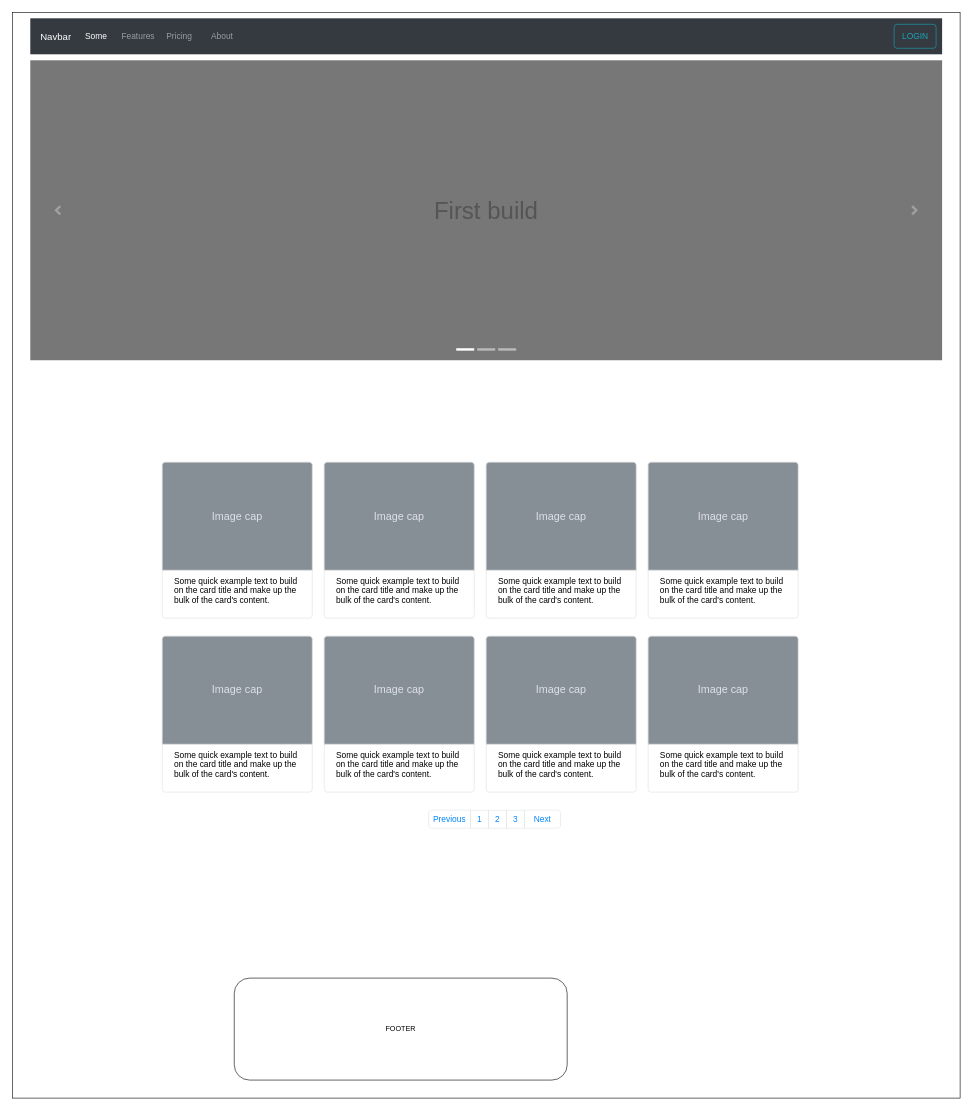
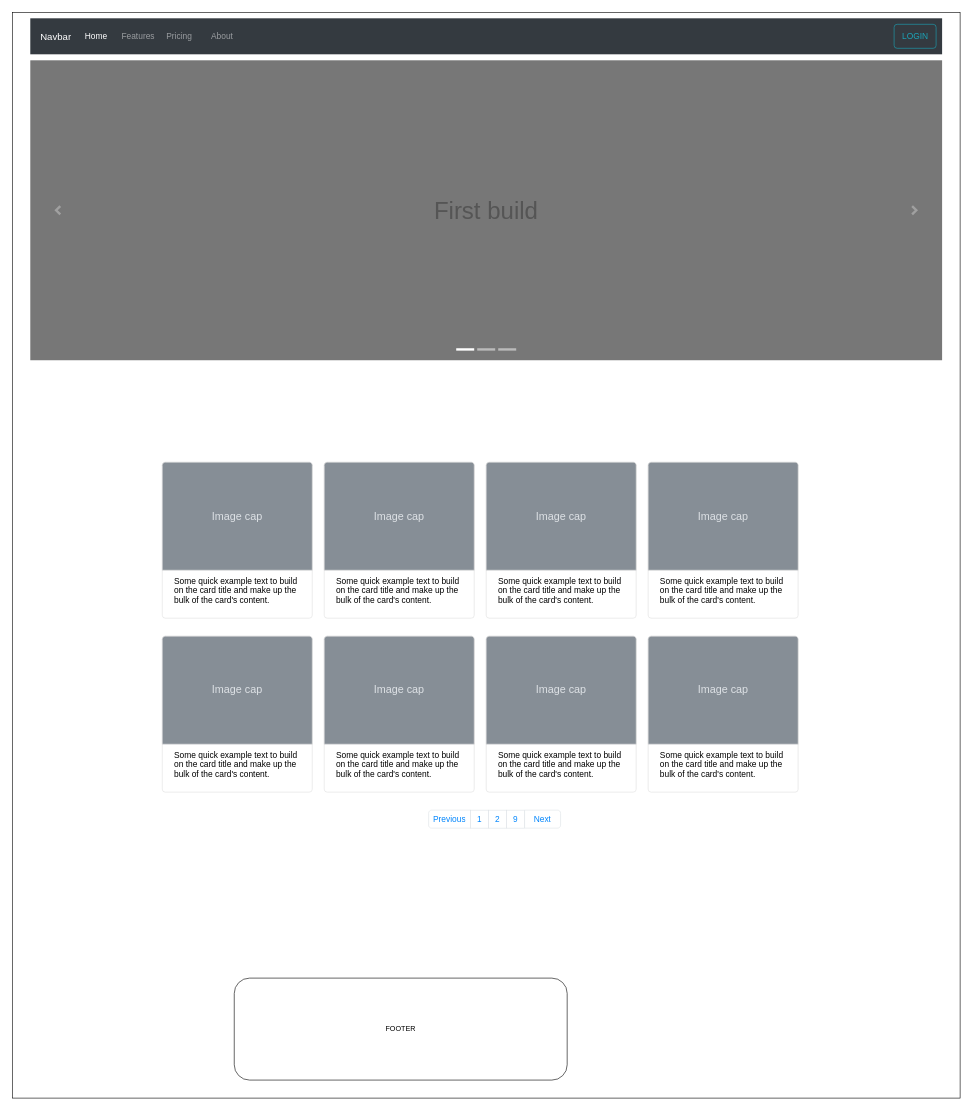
(96, 36) -> (96, 36)
(516, 819) -> (516, 819)
